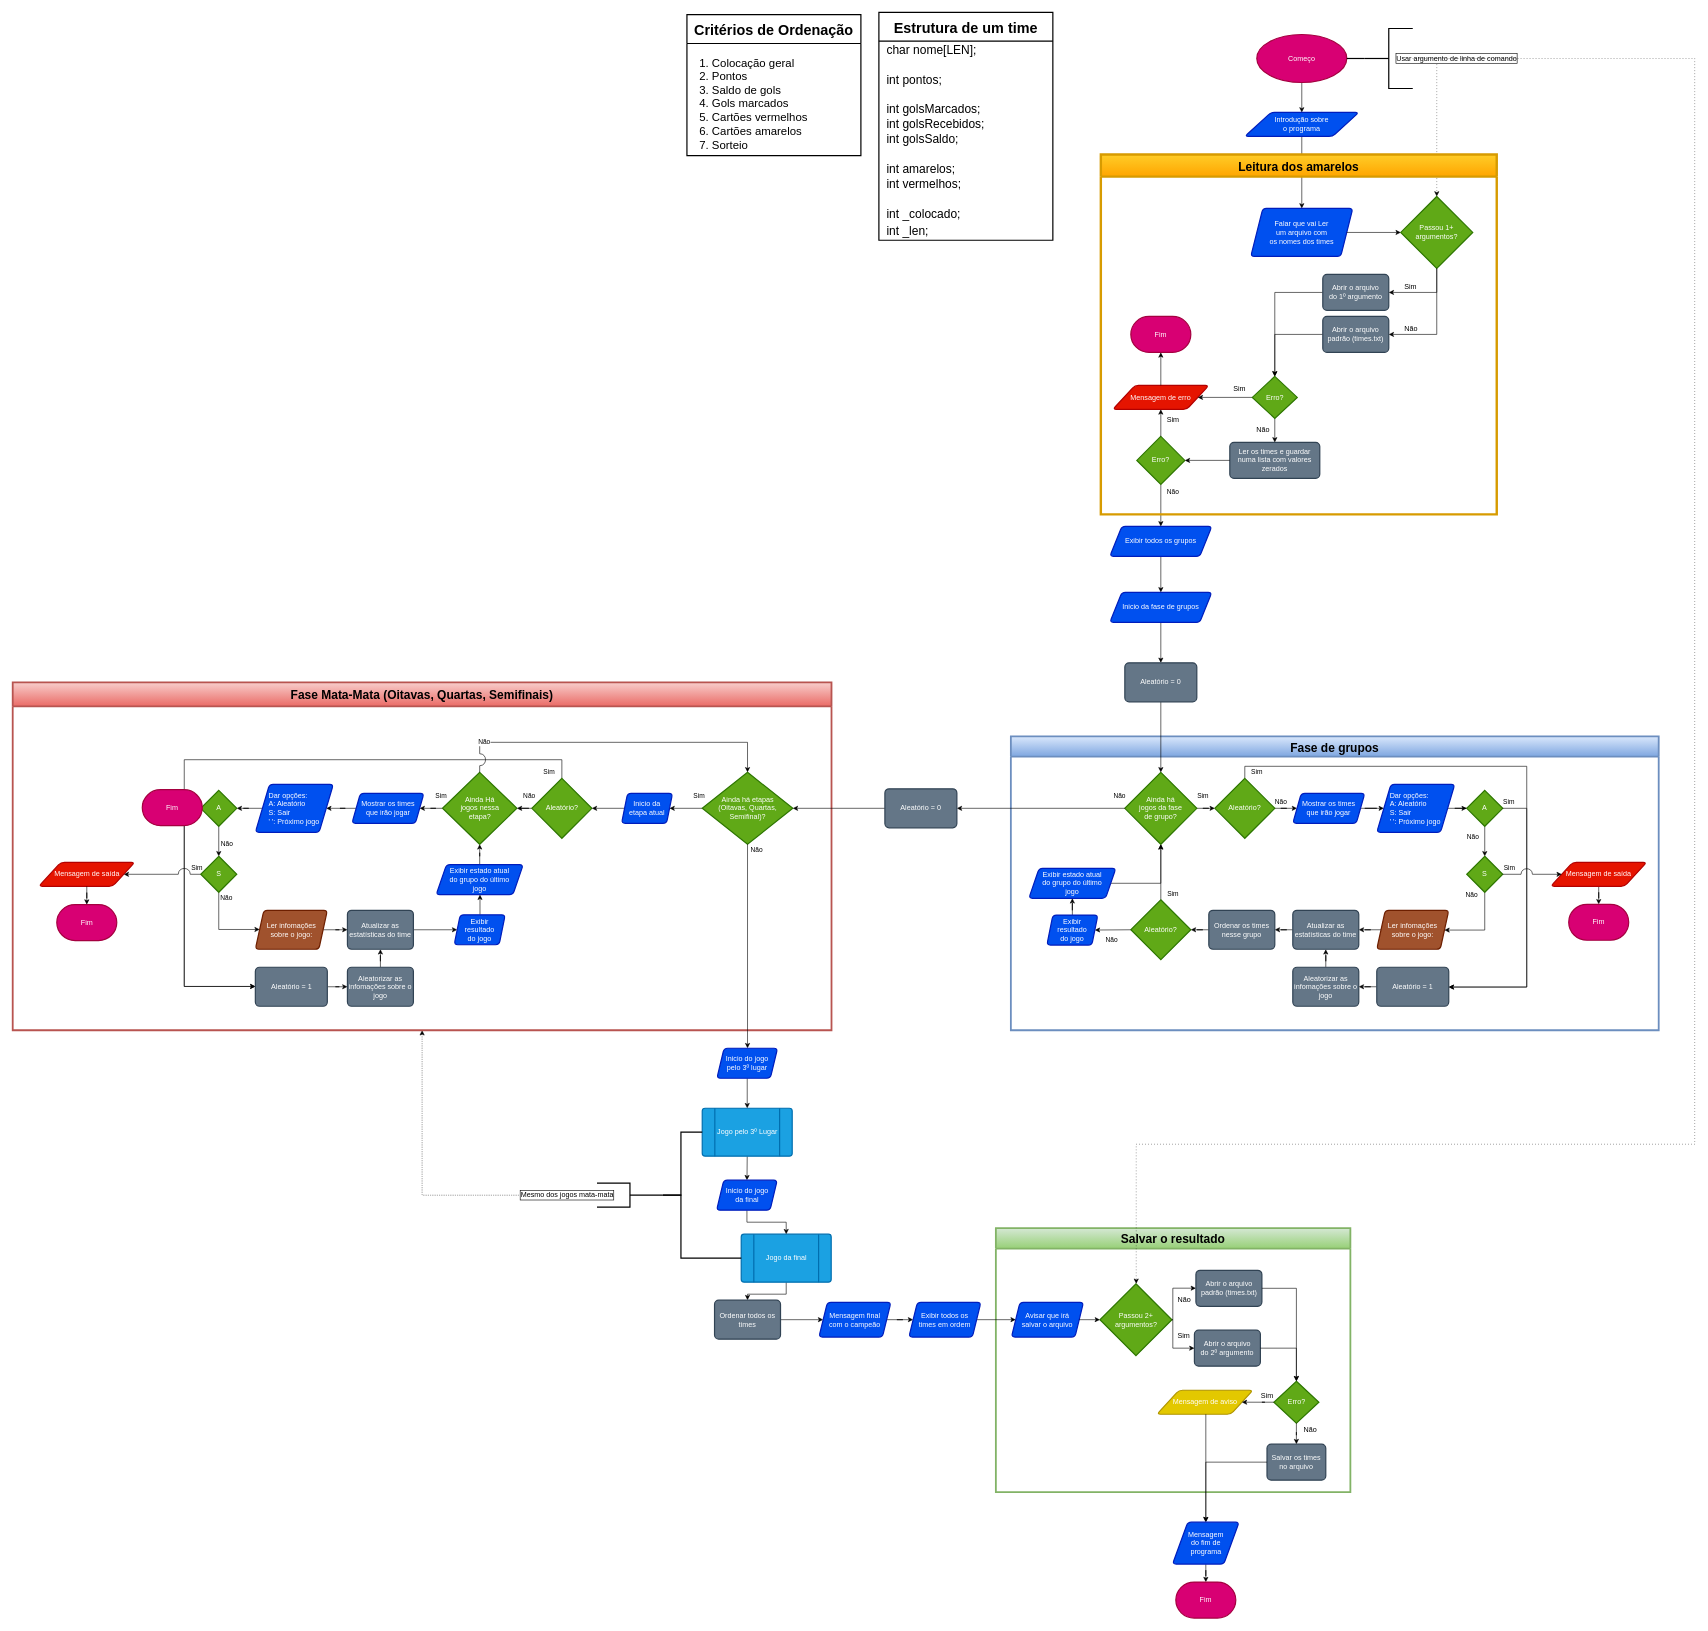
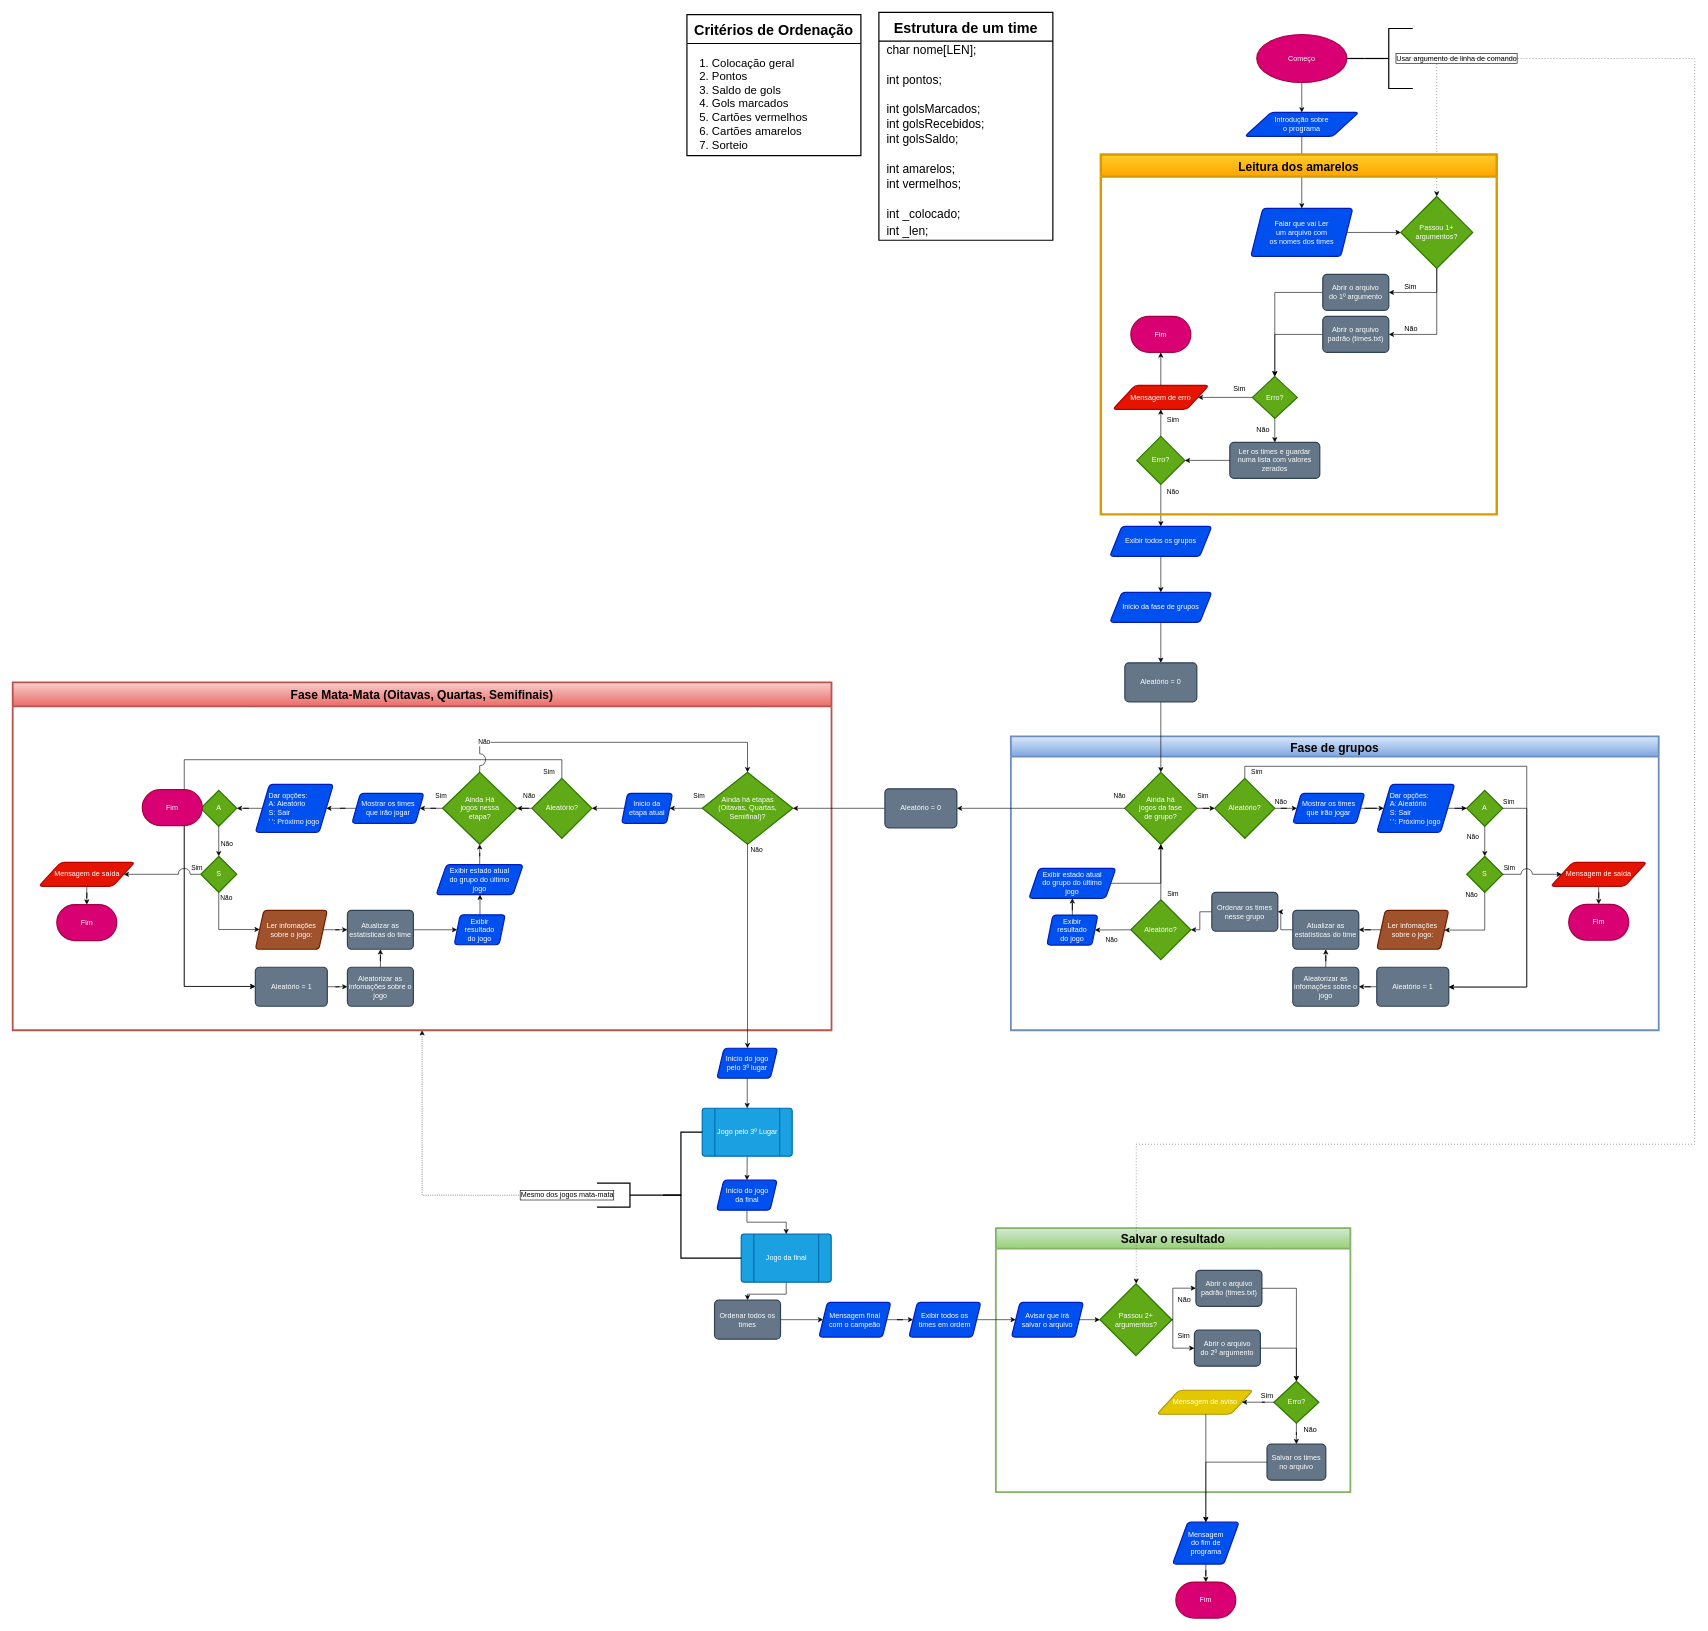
(1242, 930) -> (1245, 912)
